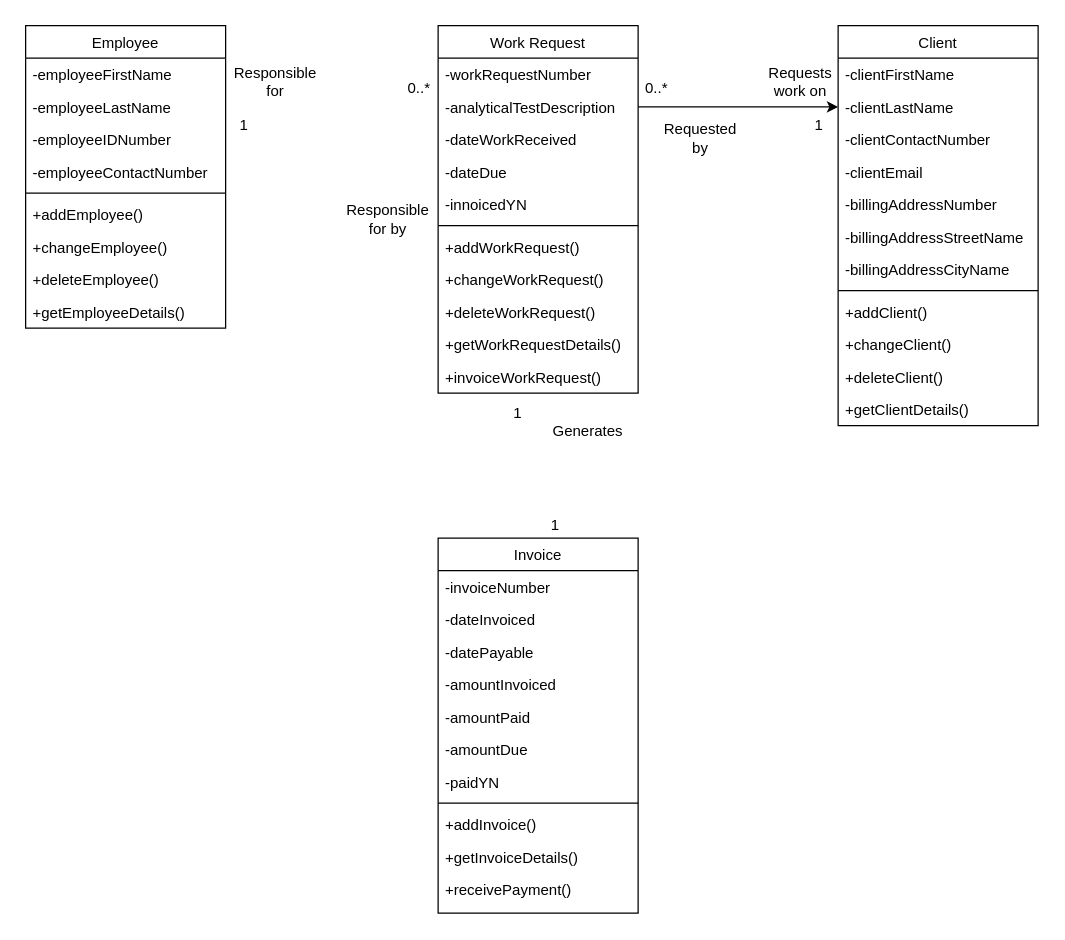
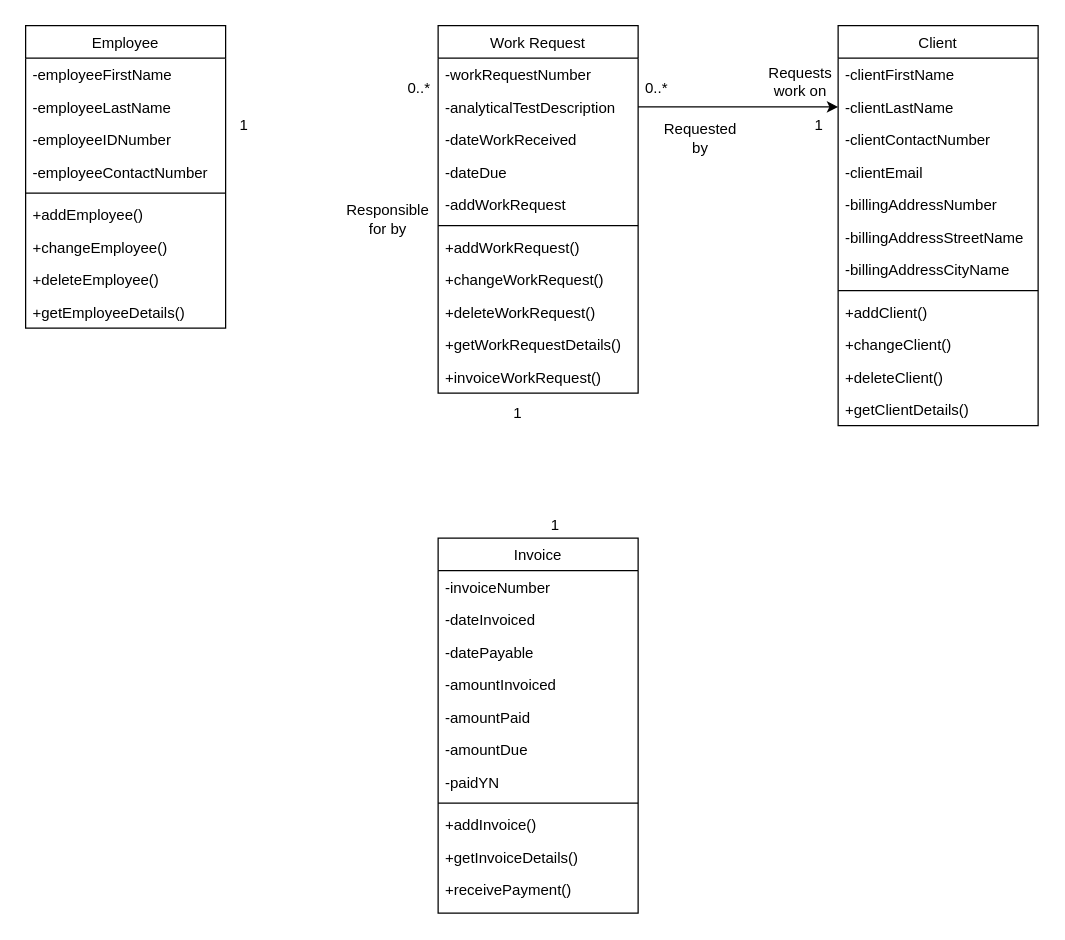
(276, 82) -> none
(487, 205) -> (508, 205)
(588, 432) -> none
